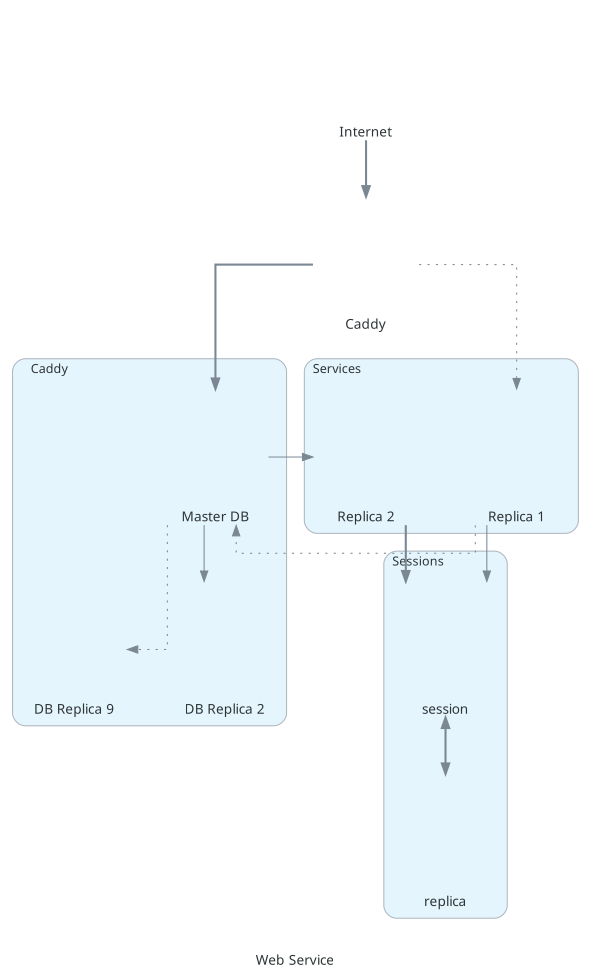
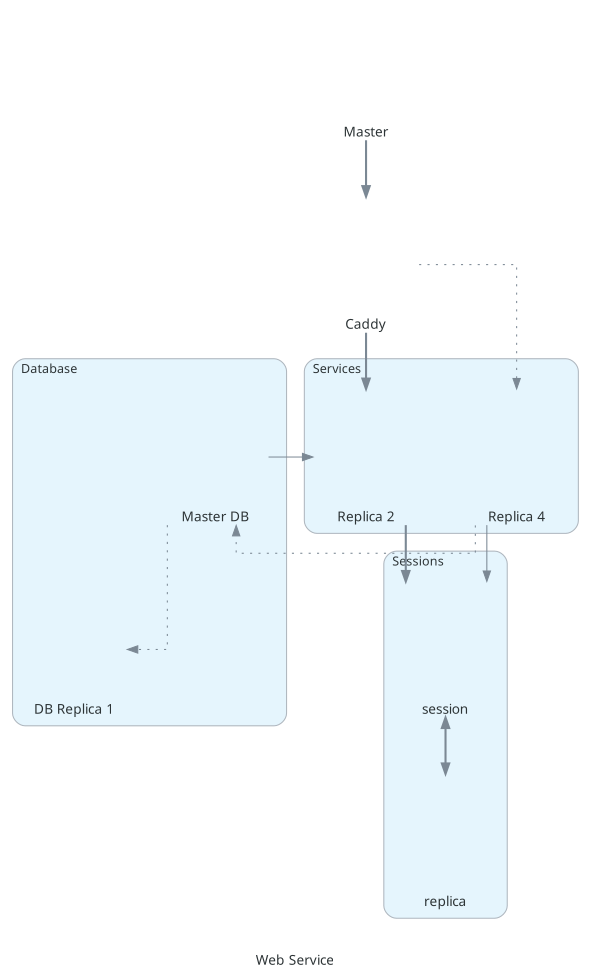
(366, 72) -> (366, 72)
(215, 273) -> (366, 352)
(50, 370) -> (50, 370)
(517, 457) -> (517, 457)
(74, 649) -> (74, 649)
(225, 649) -> none
